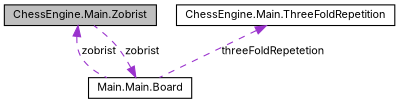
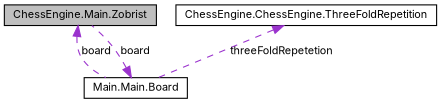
(286, 15) -> (306, 15)
(99, 52) -> (97, 52)
(142, 52) -> (136, 52)
